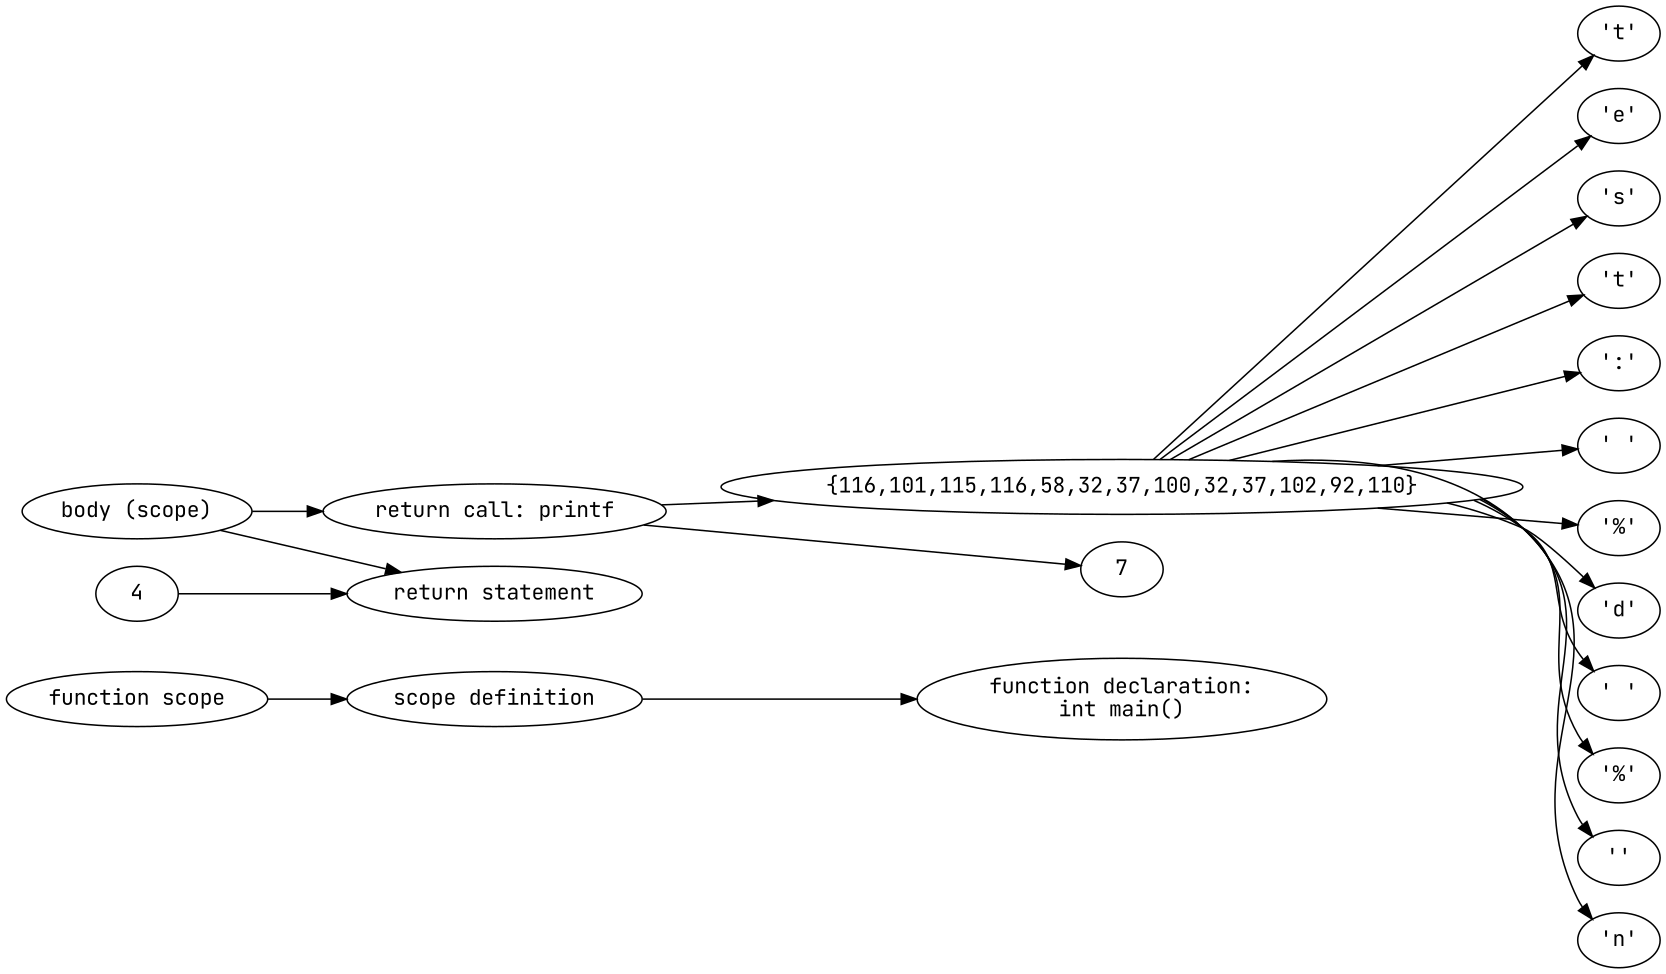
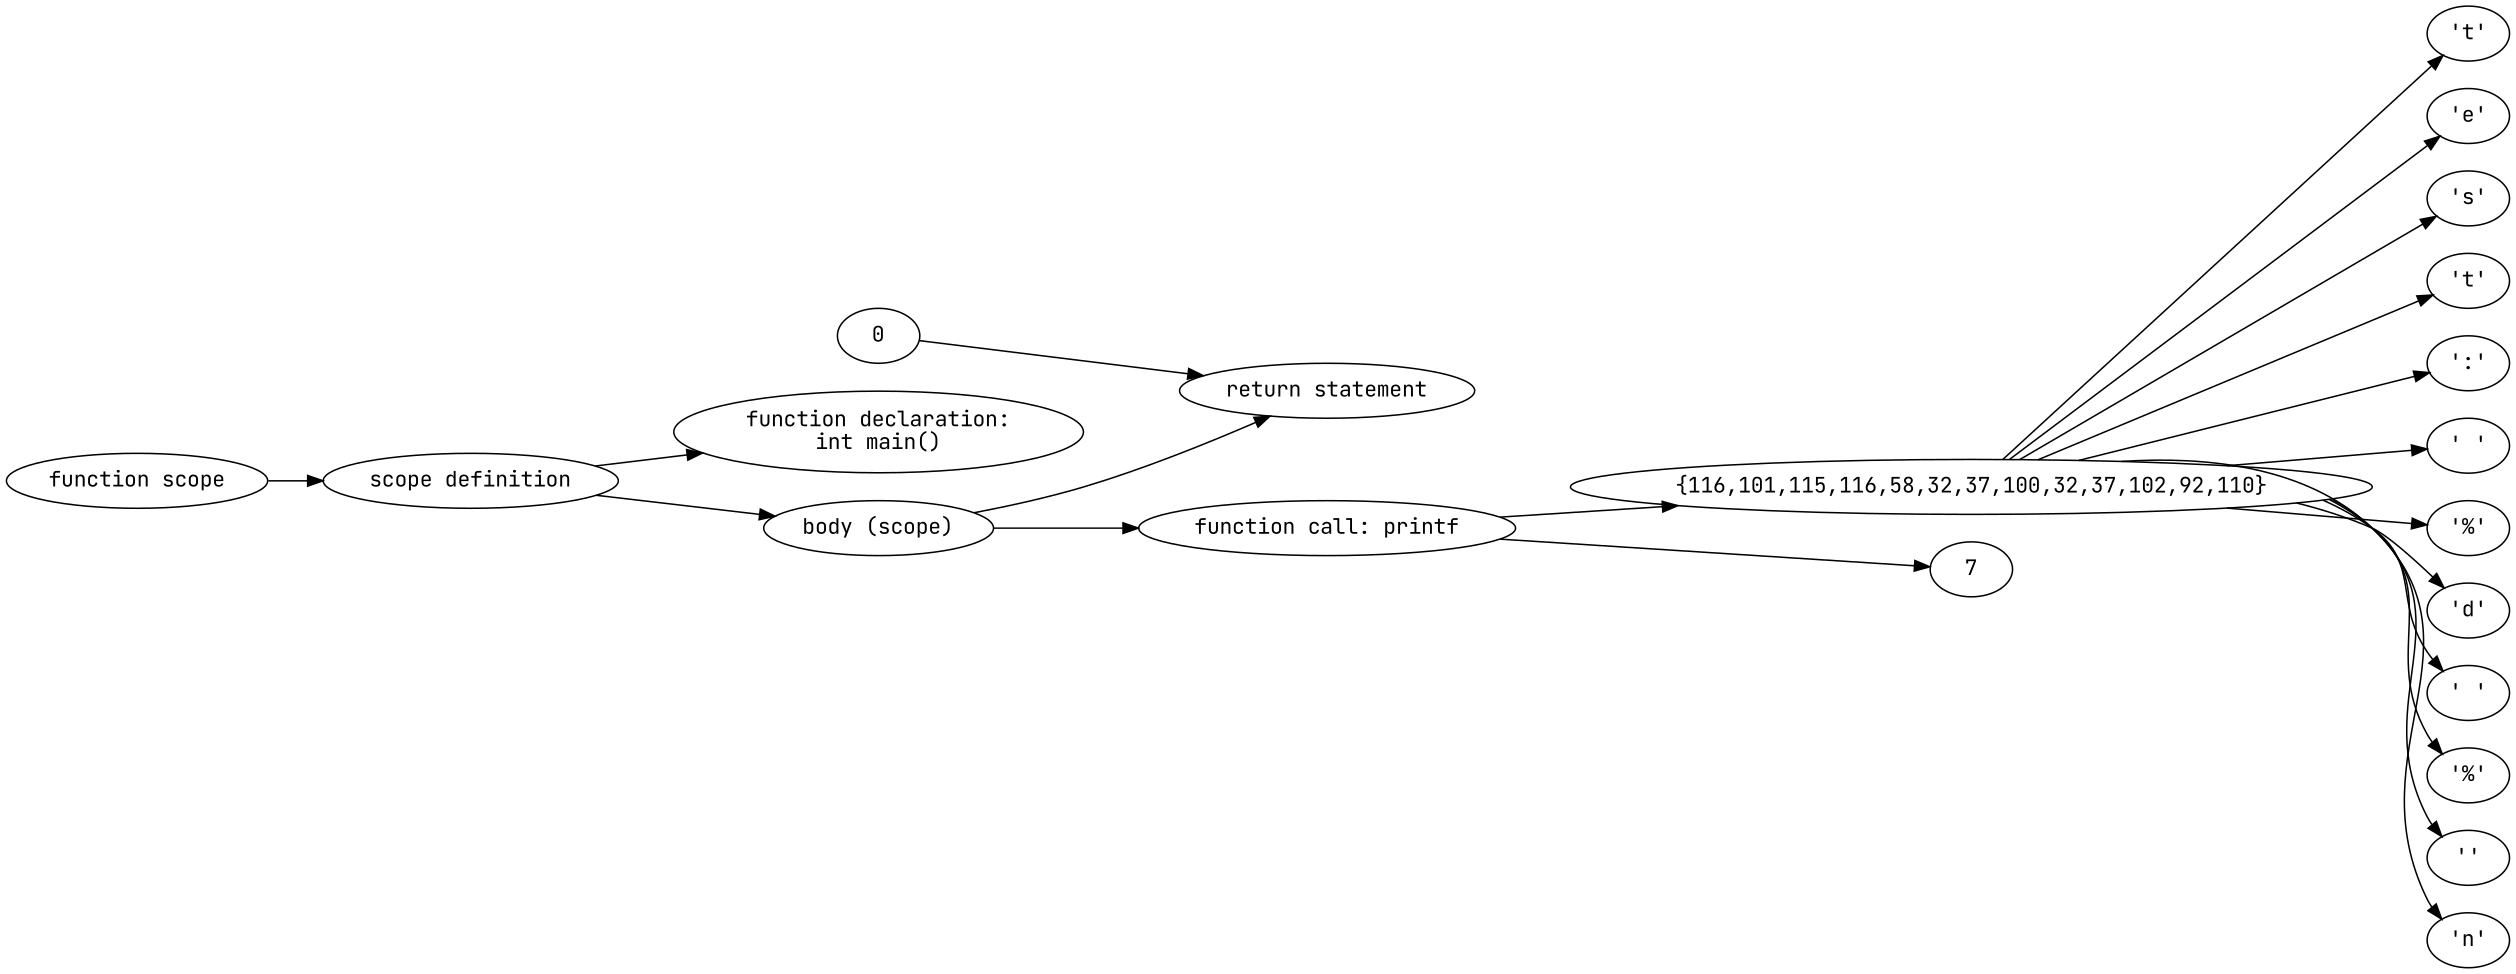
none -> (678, 505)
(495, 511) -> (1327, 528)
(137, 594) -> (879, 336)
